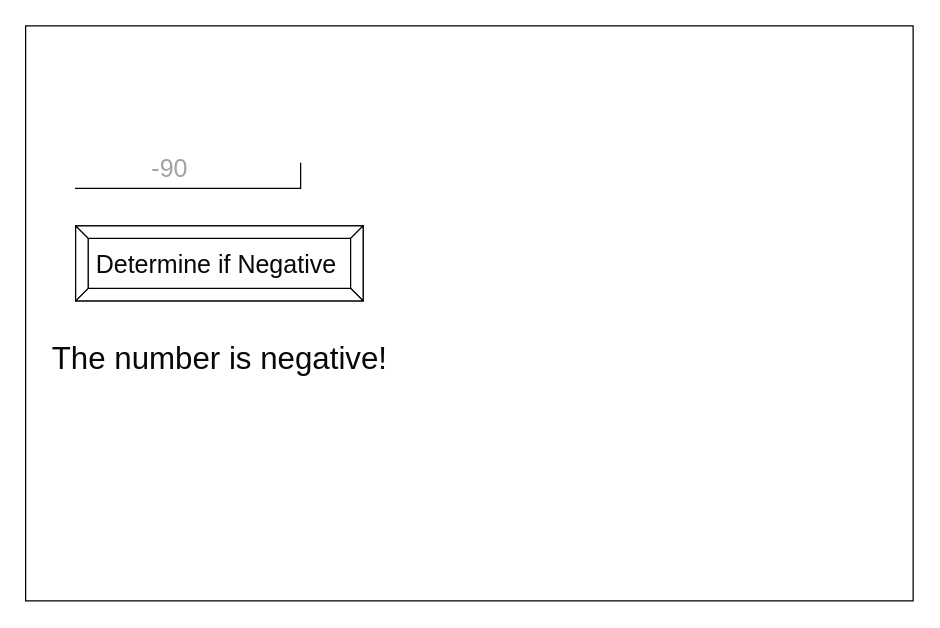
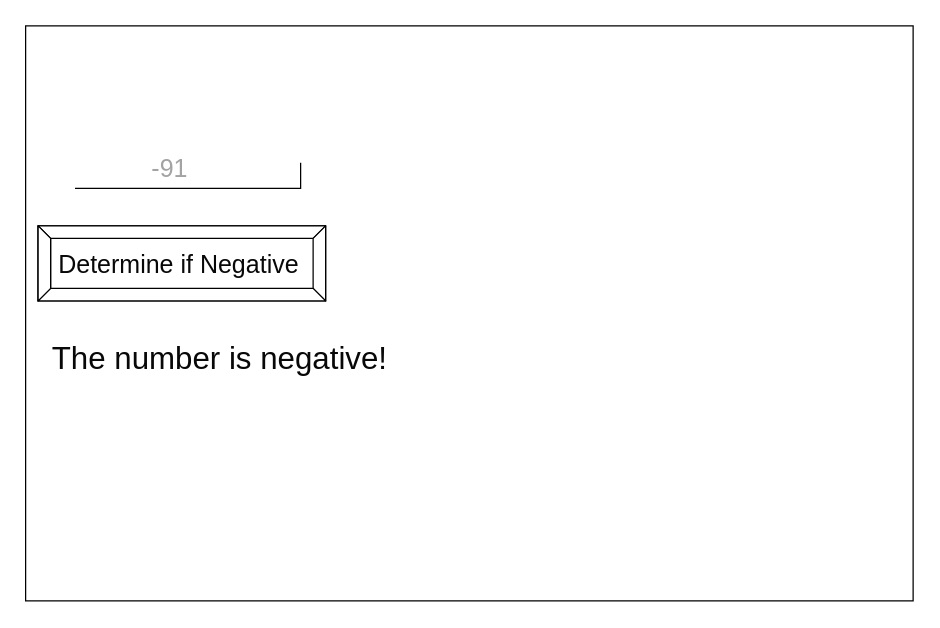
(170, 163) -> (170, 163)
(219, 263) -> (182, 263)
